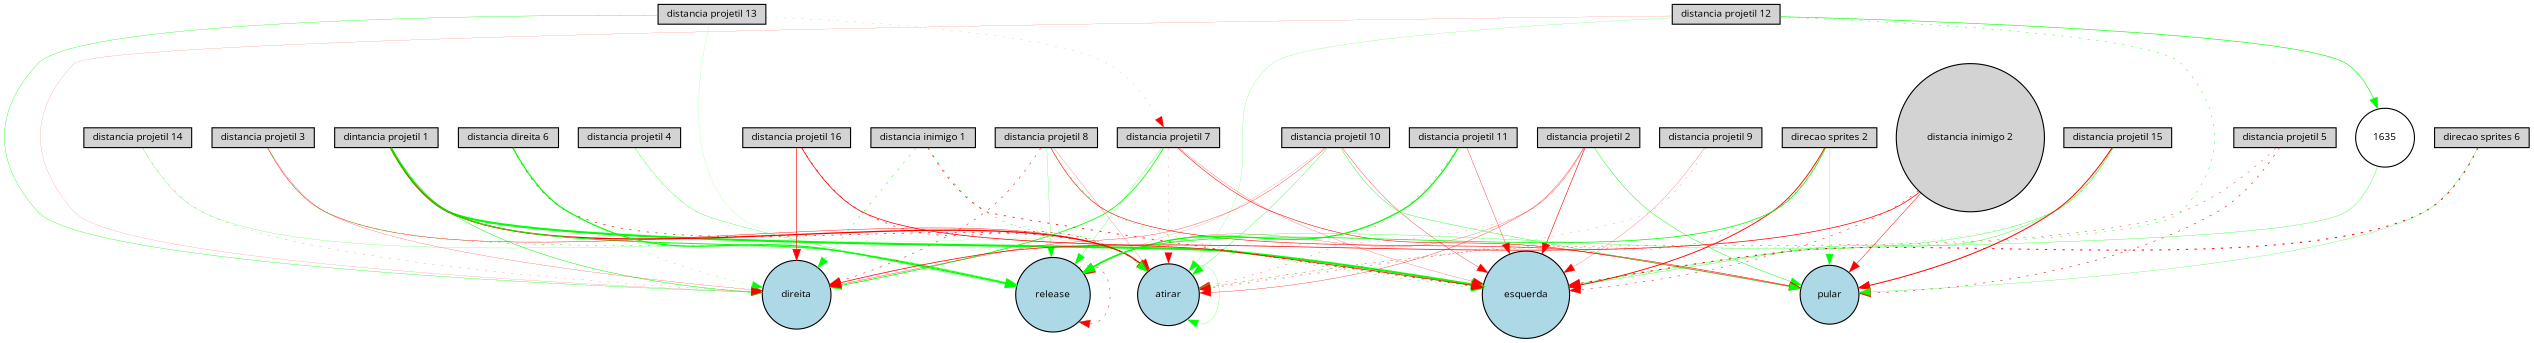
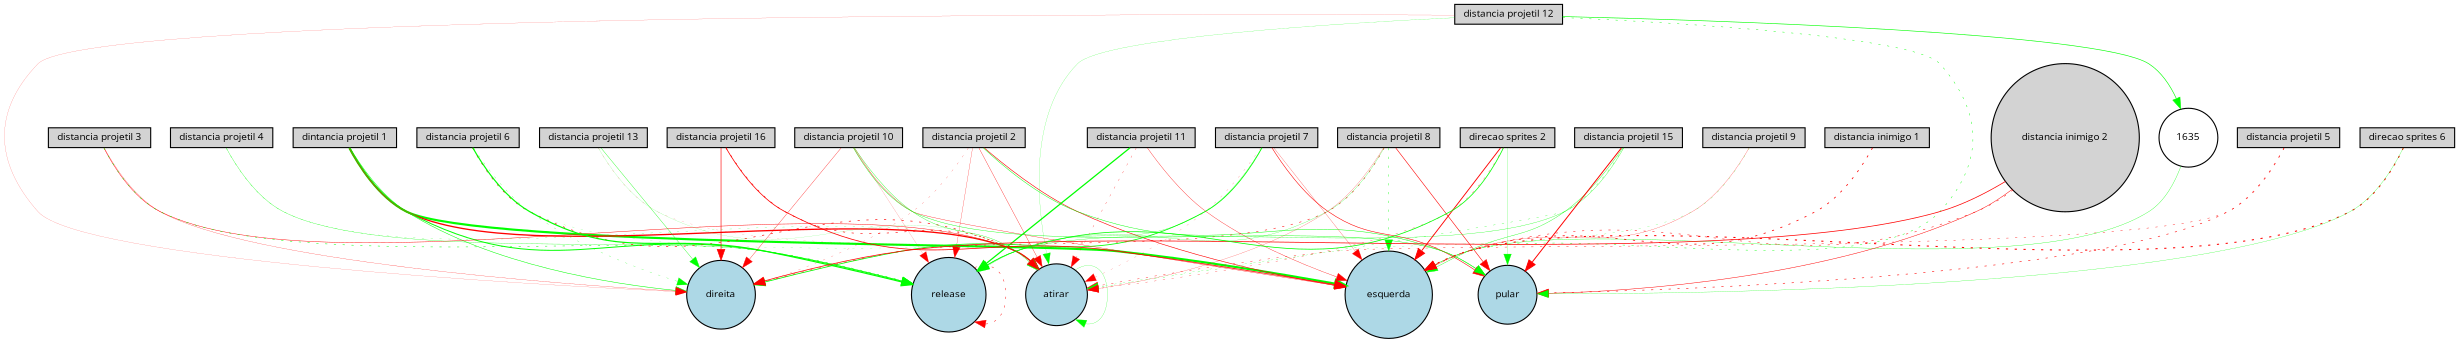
(976, 33) -> (952, 245)
(138, 138) -> none
(508, 138) -> (468, 138)
(870, 204) -> none
(1021, 228) -> none
(1566, 234) -> (1439, 245)
